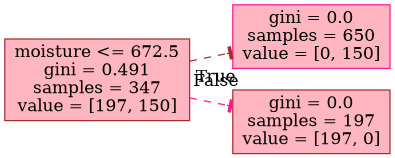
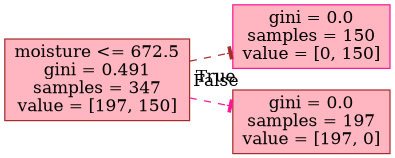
(311, 37) -> (311, 37)
